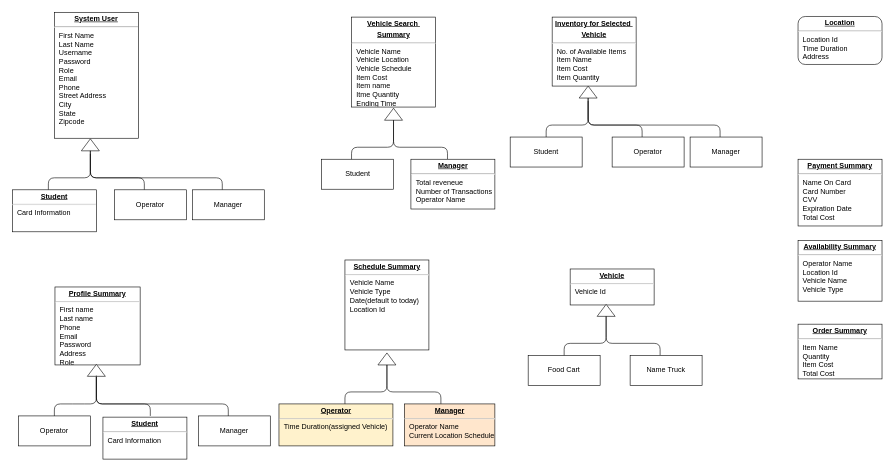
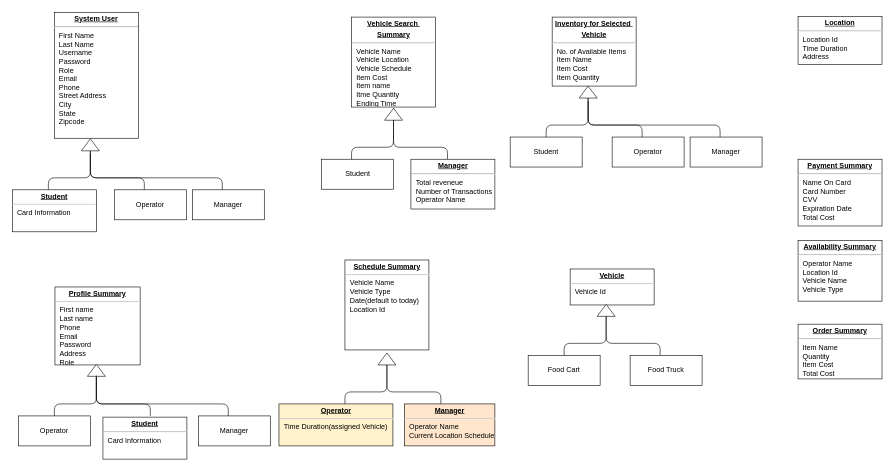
(840, 41) -> (840, 41)
(666, 371) -> (666, 371)
